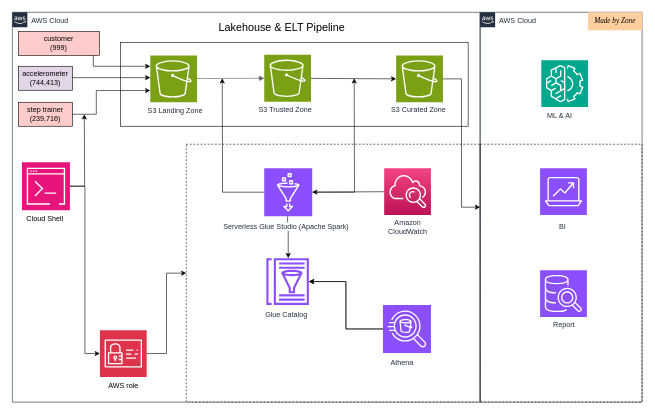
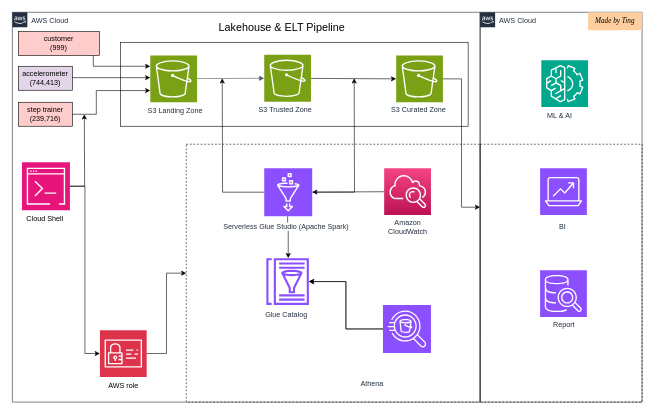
(615, 21) -> (615, 21)
(420, 366) -> (390, 387)
